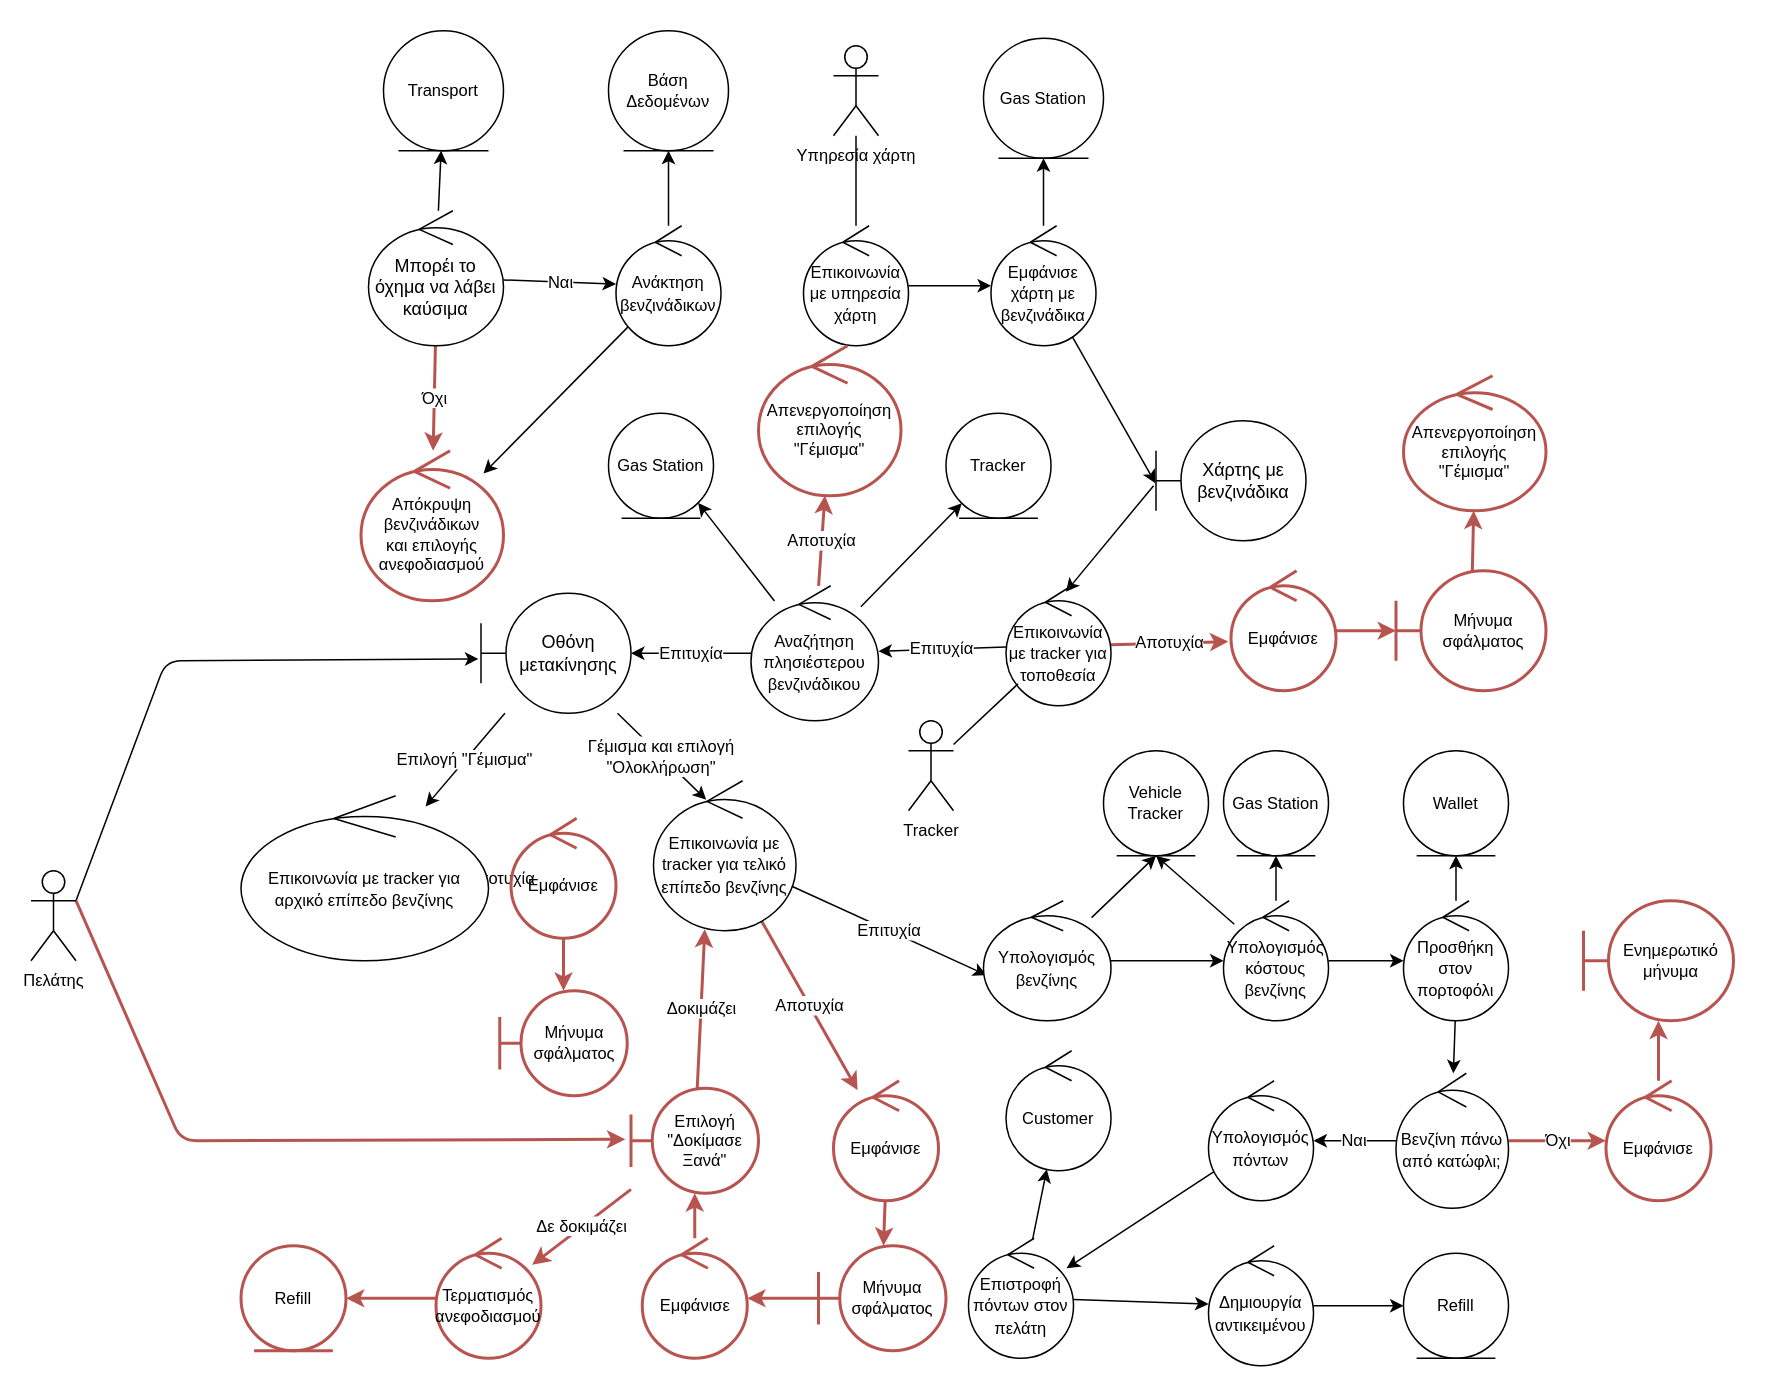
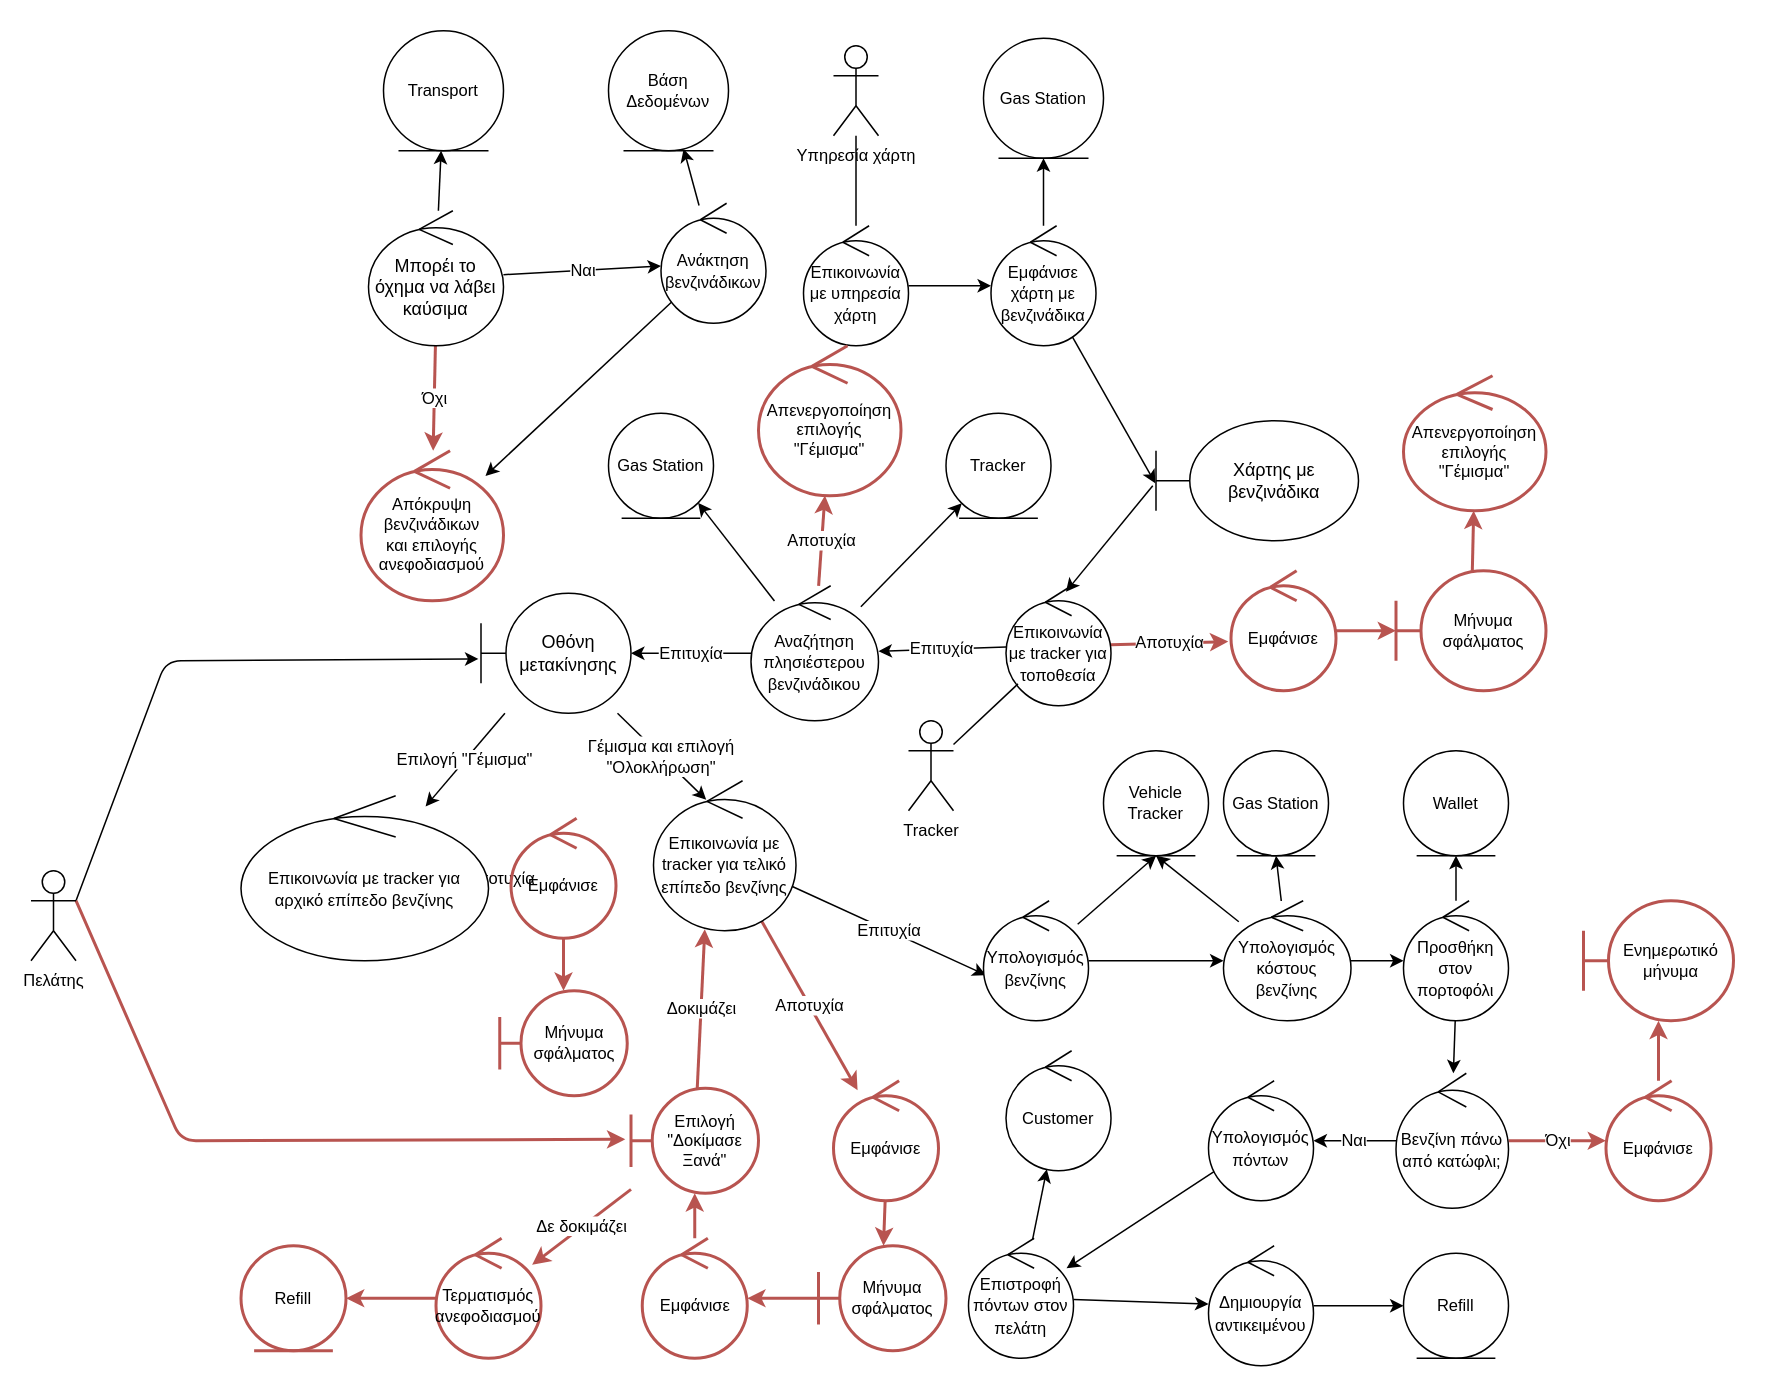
(668, 286) -> (713, 263)
(1231, 481) -> (1257, 481)
(1047, 961) -> (1036, 961)
(1276, 961) -> (1287, 961)
